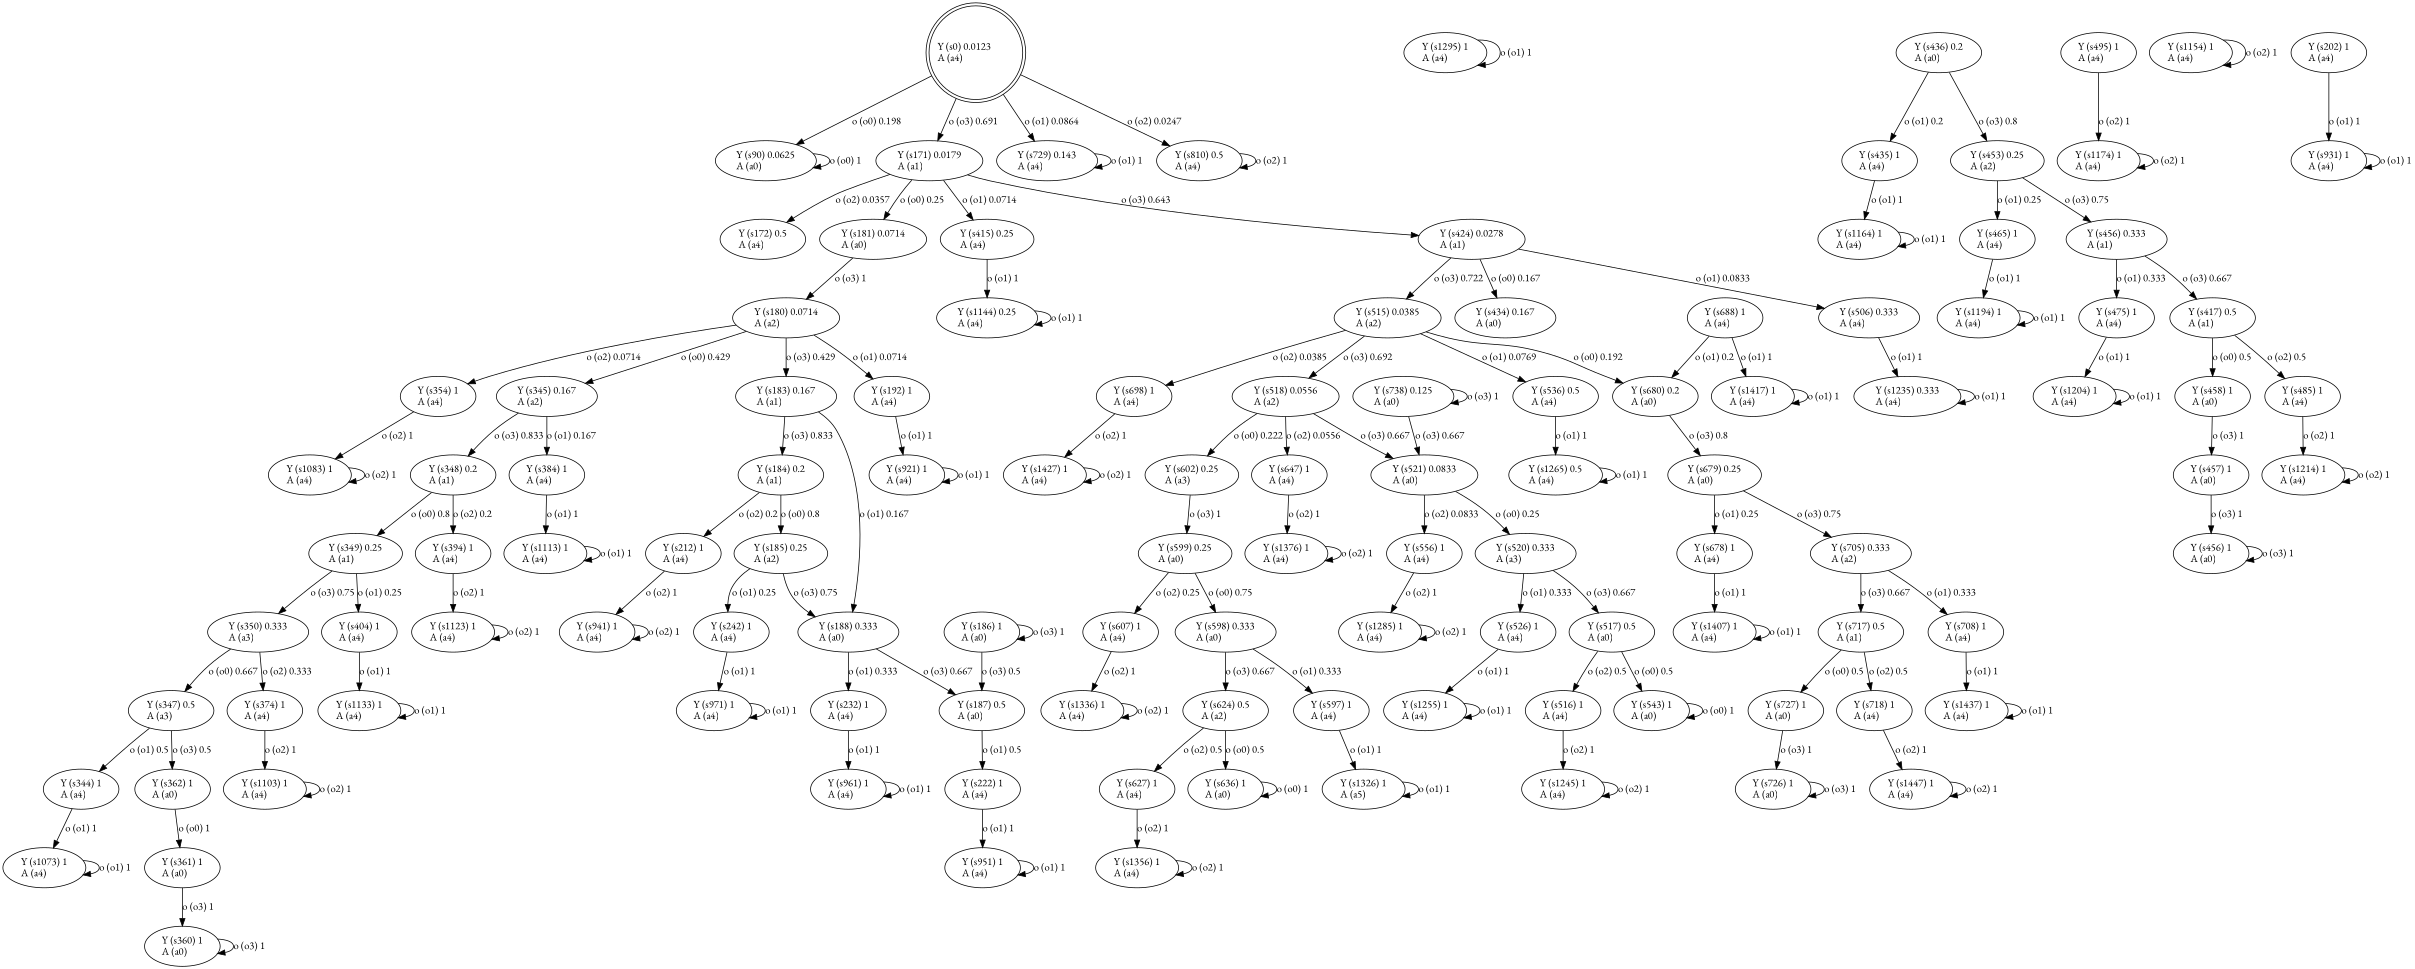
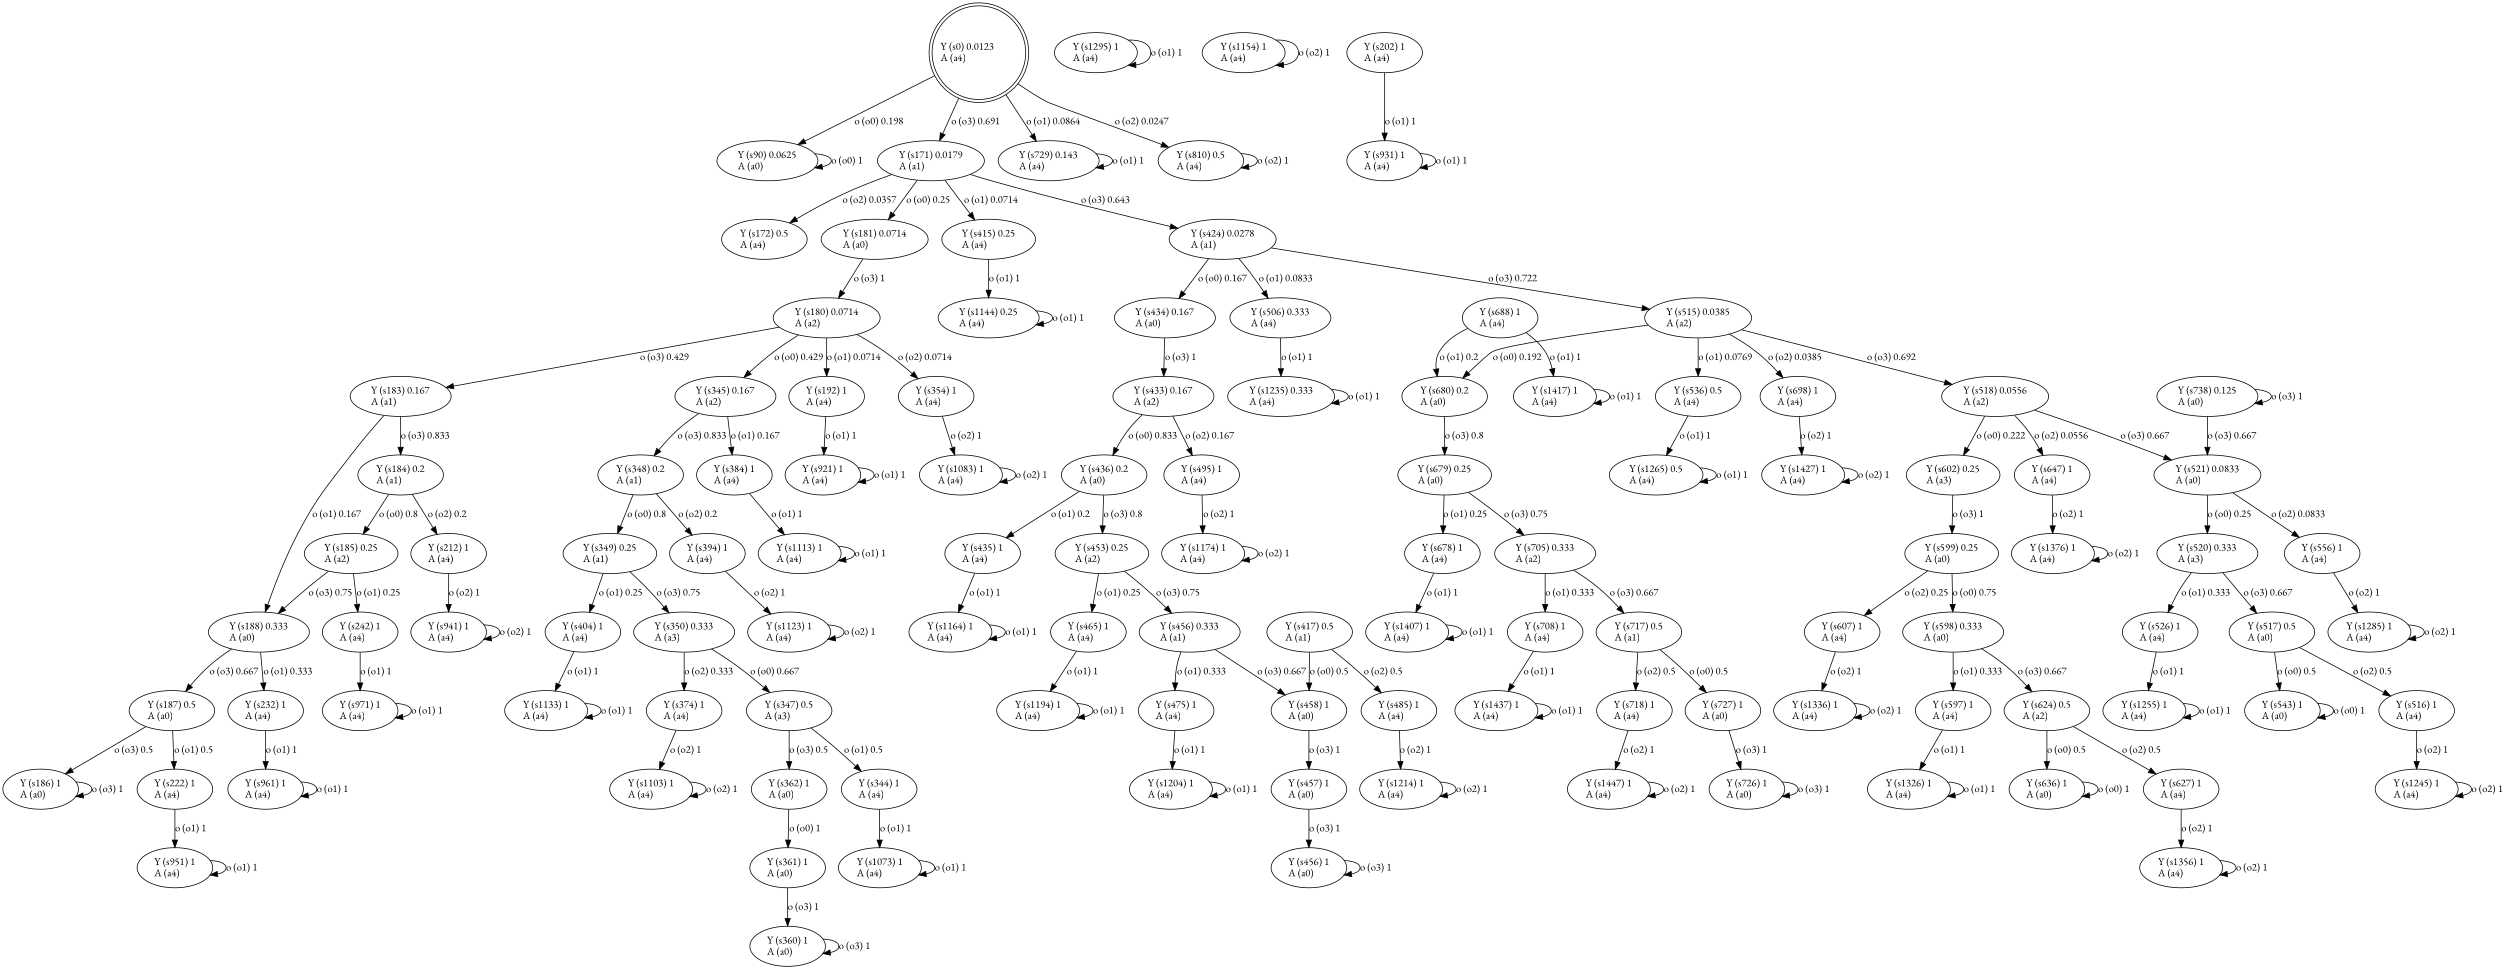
(2169, 273) -> (1247, 670)
none -> (1163, 396)
(982, 667) -> (109, 748)
(1364, 789) -> (1909, 789)
